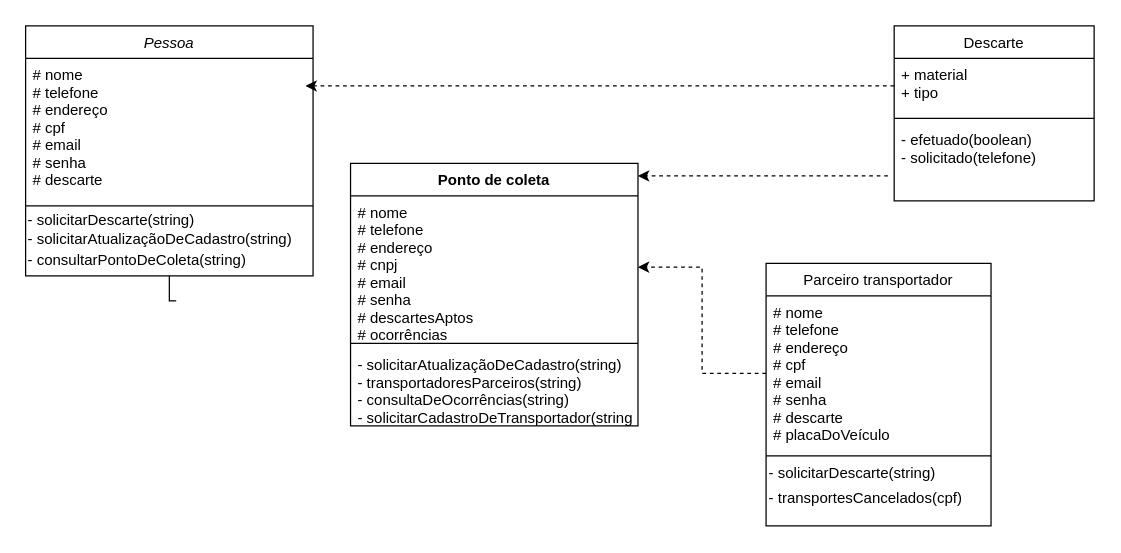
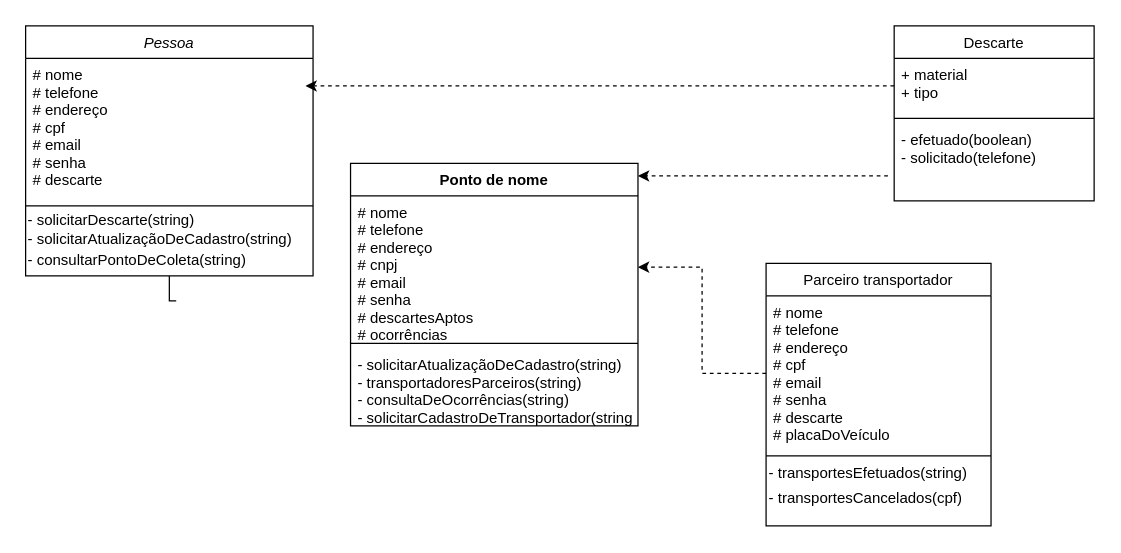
(494, 180) -> (494, 180)
(873, 473) -> (891, 473)
